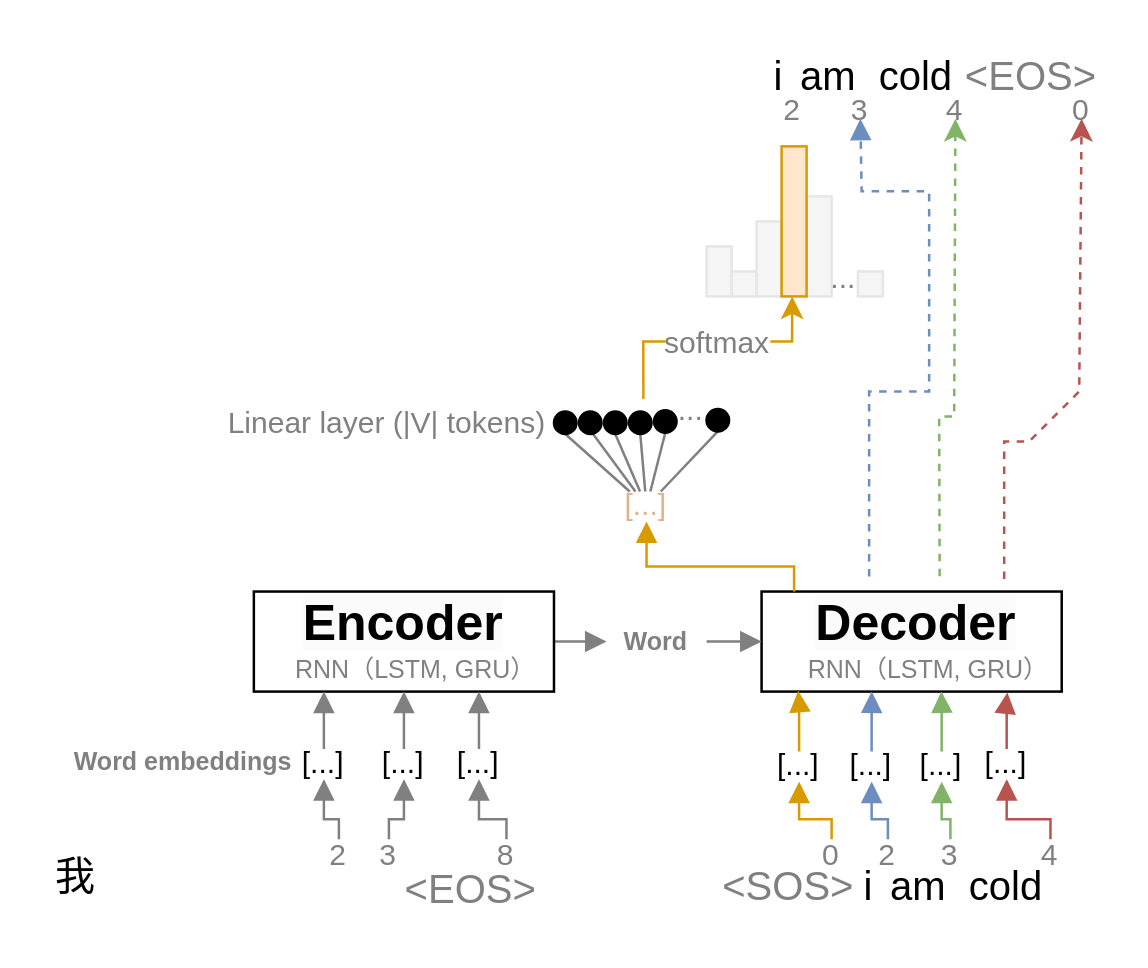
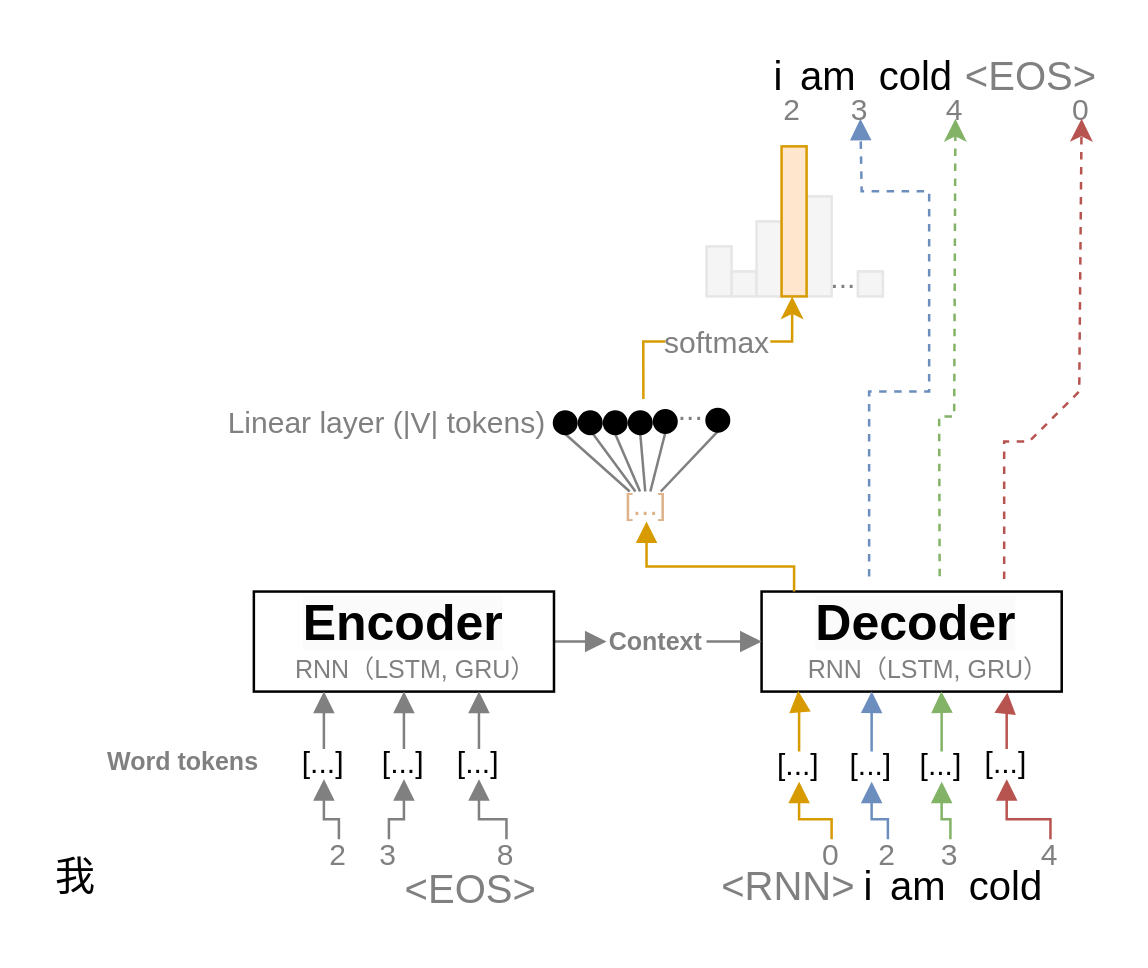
(656, 641) -> (656, 641)
(184, 761) -> (184, 761)
(789, 886) -> (789, 886)
